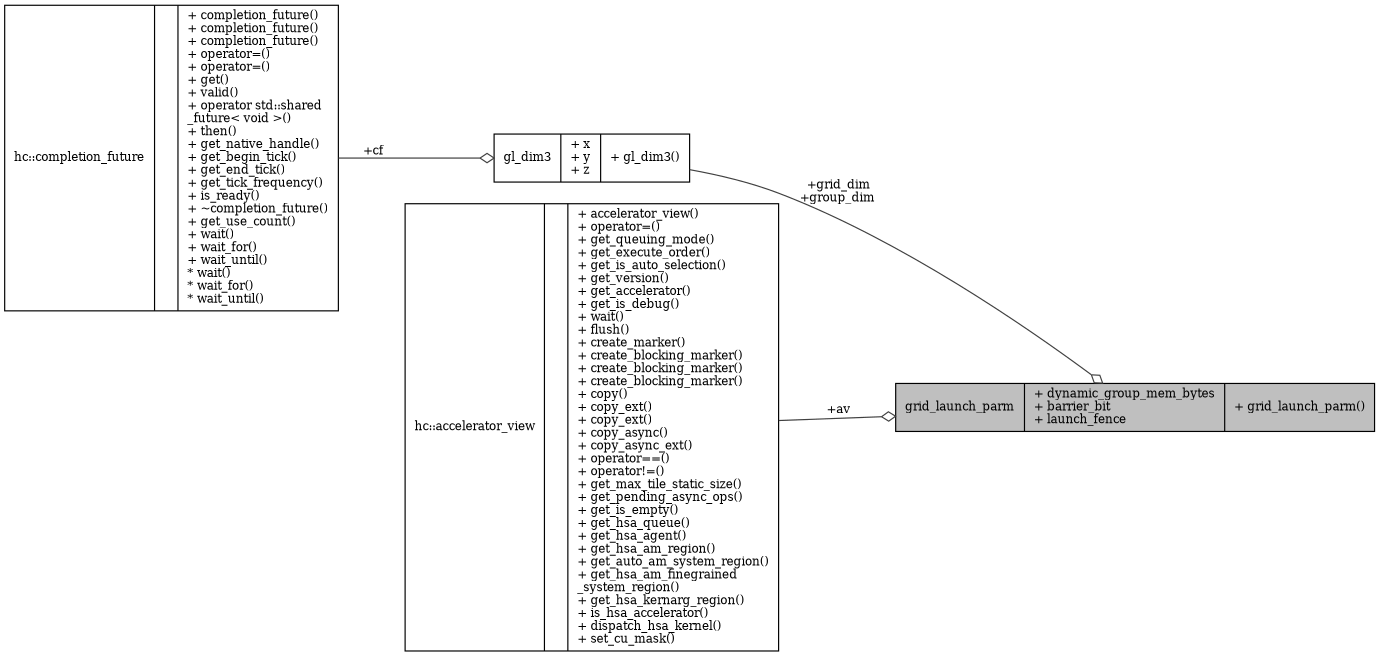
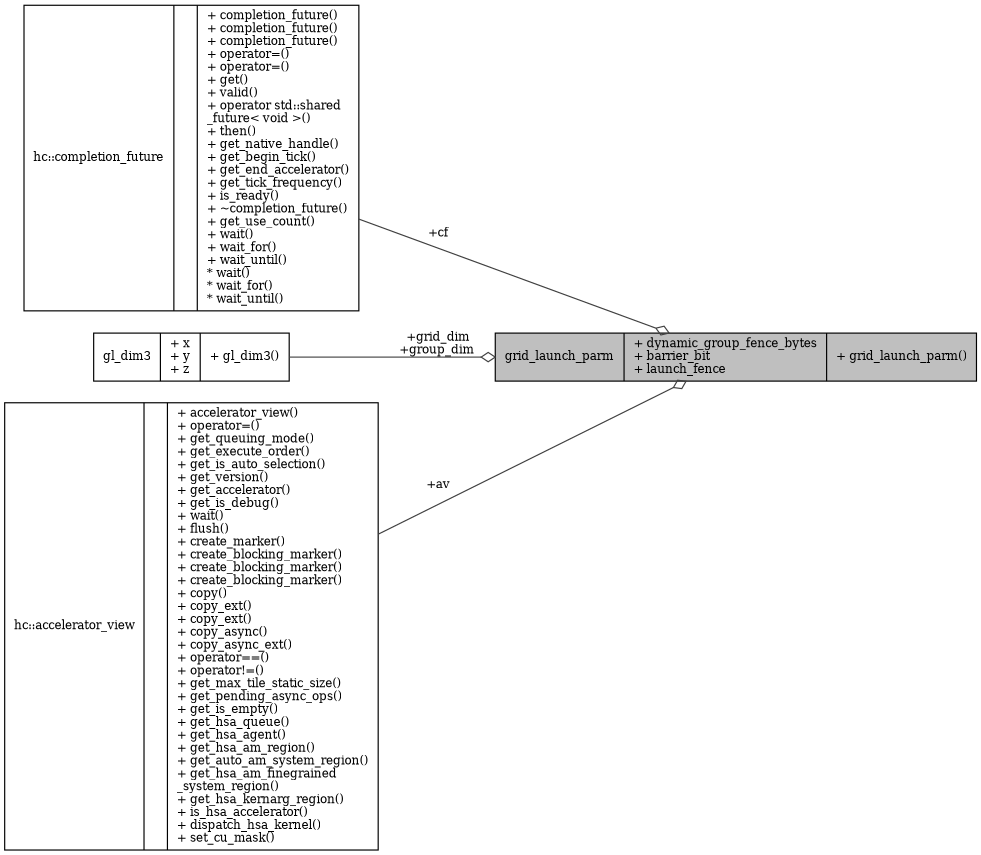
(409, 158) -> (507, 274)
(237, 170) -> (278, 170)
(1125, 394) -> (725, 344)
